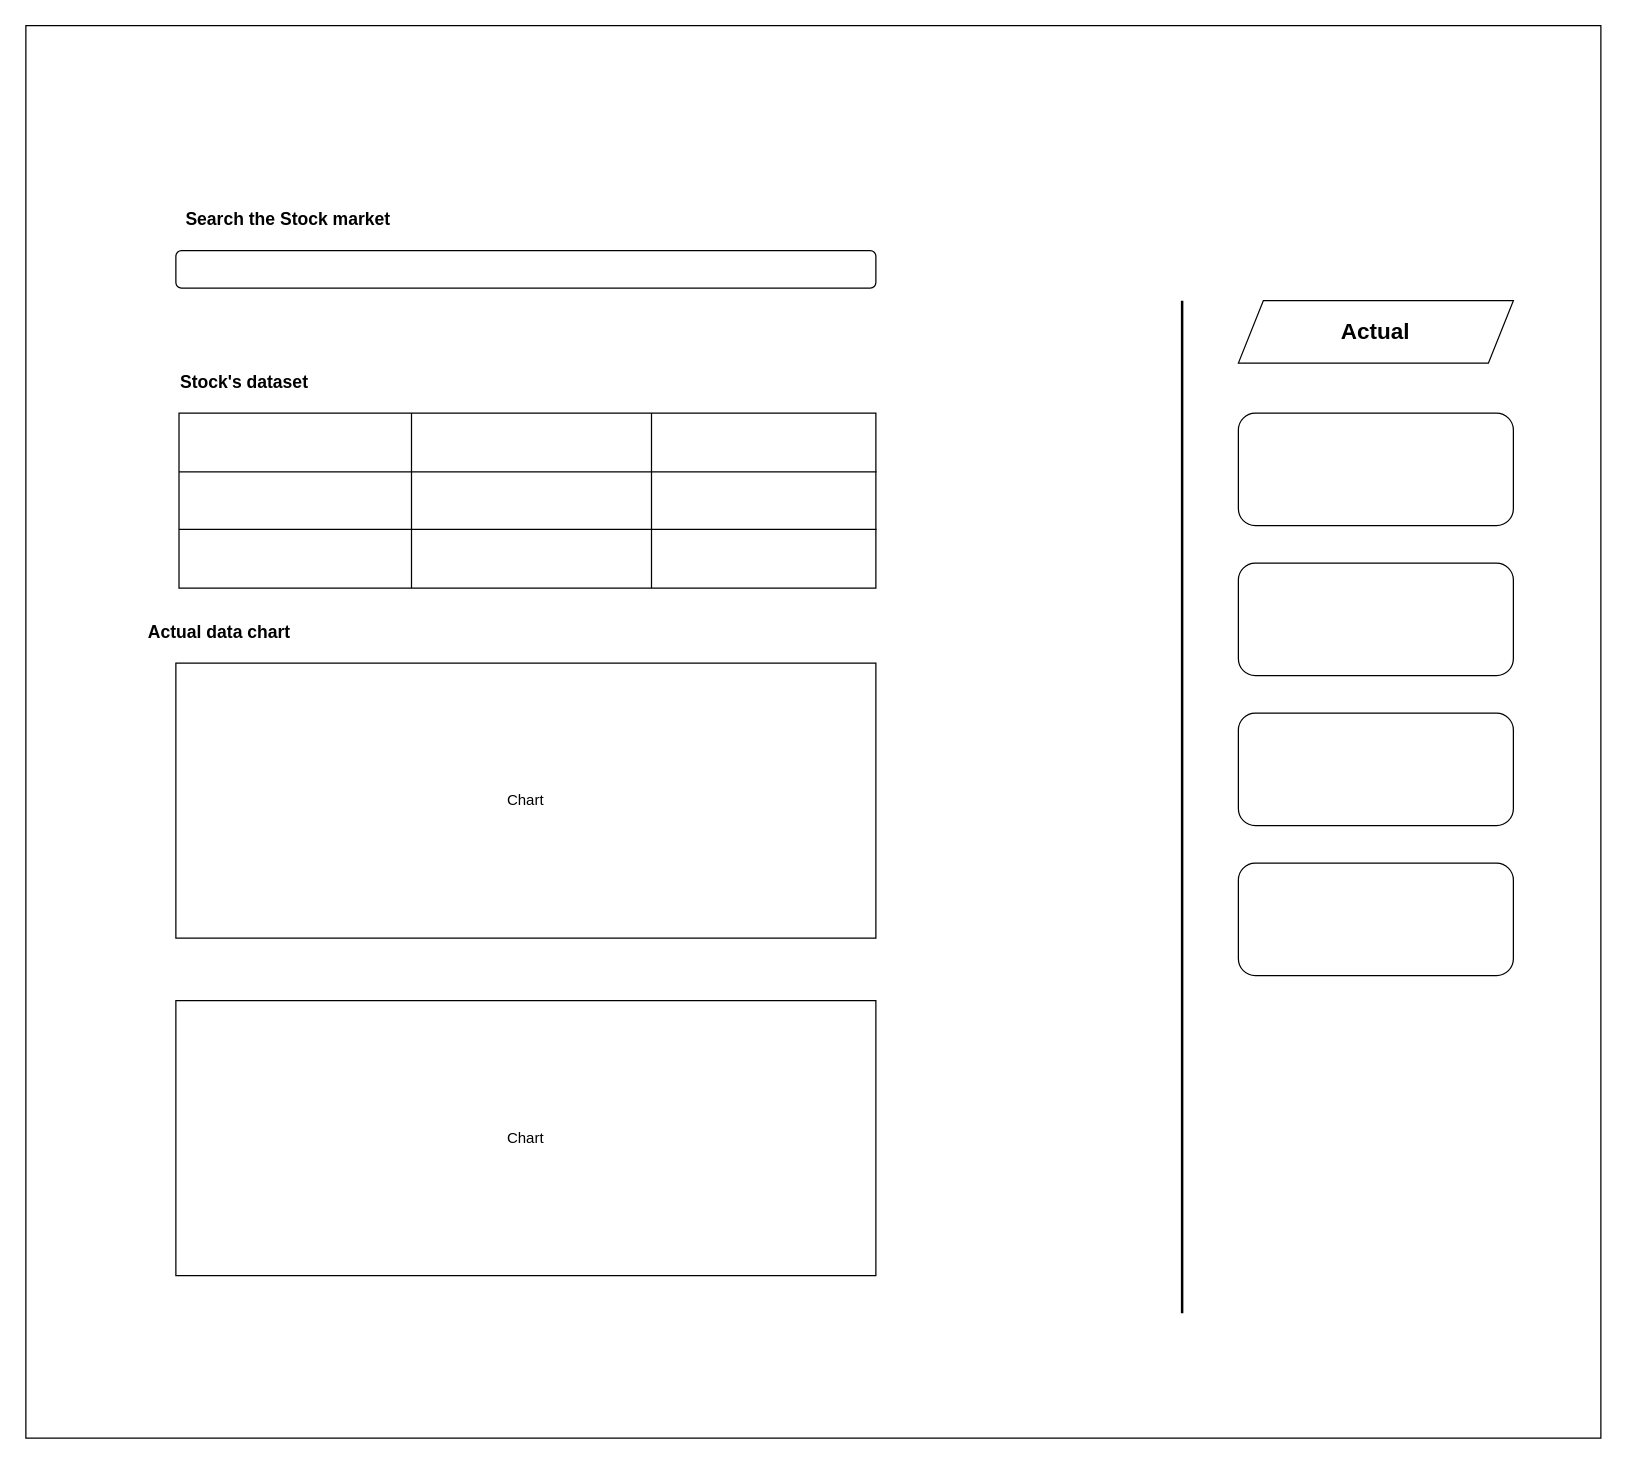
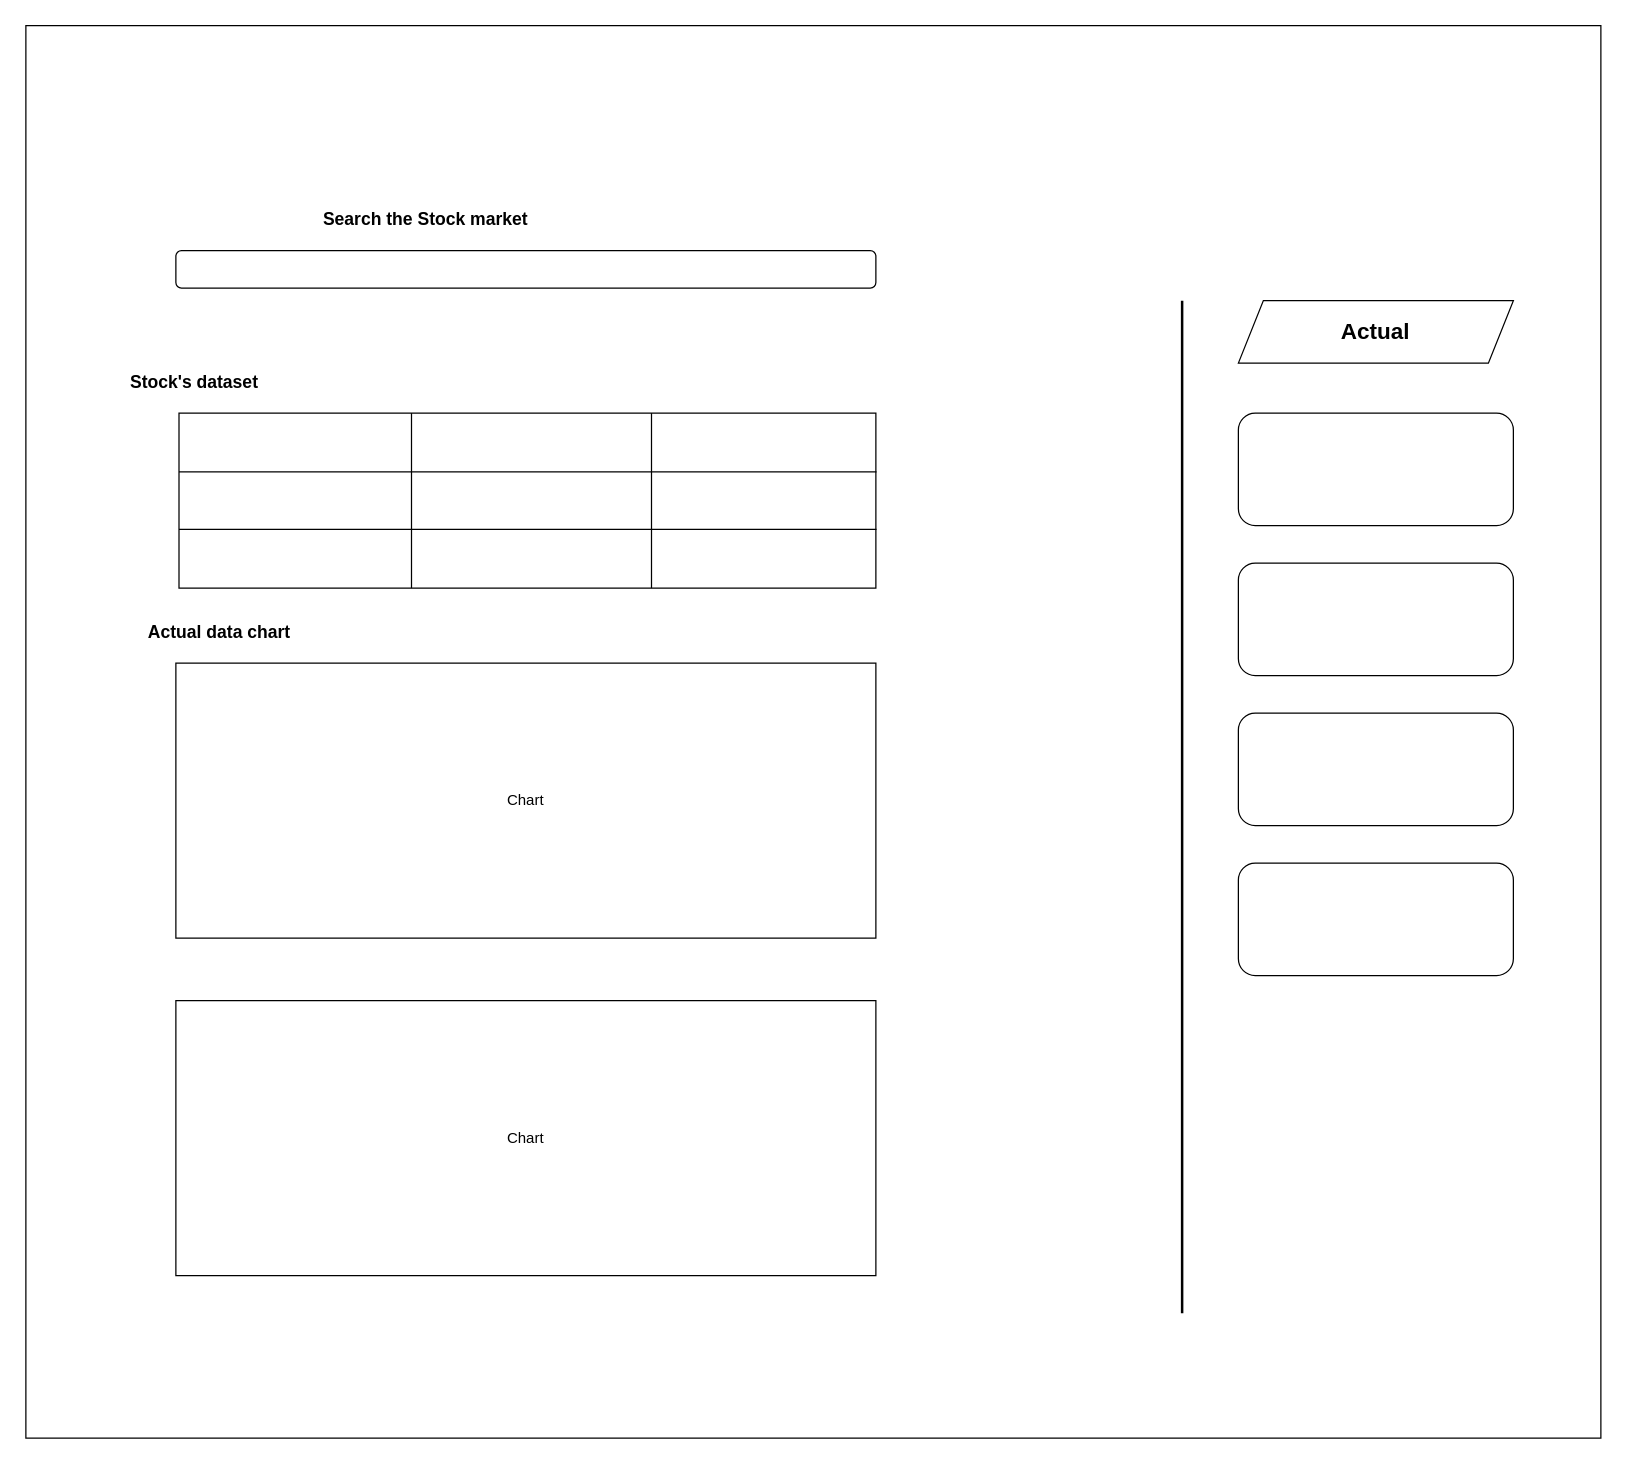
(288, 219) -> (426, 219)
(244, 382) -> (194, 382)
